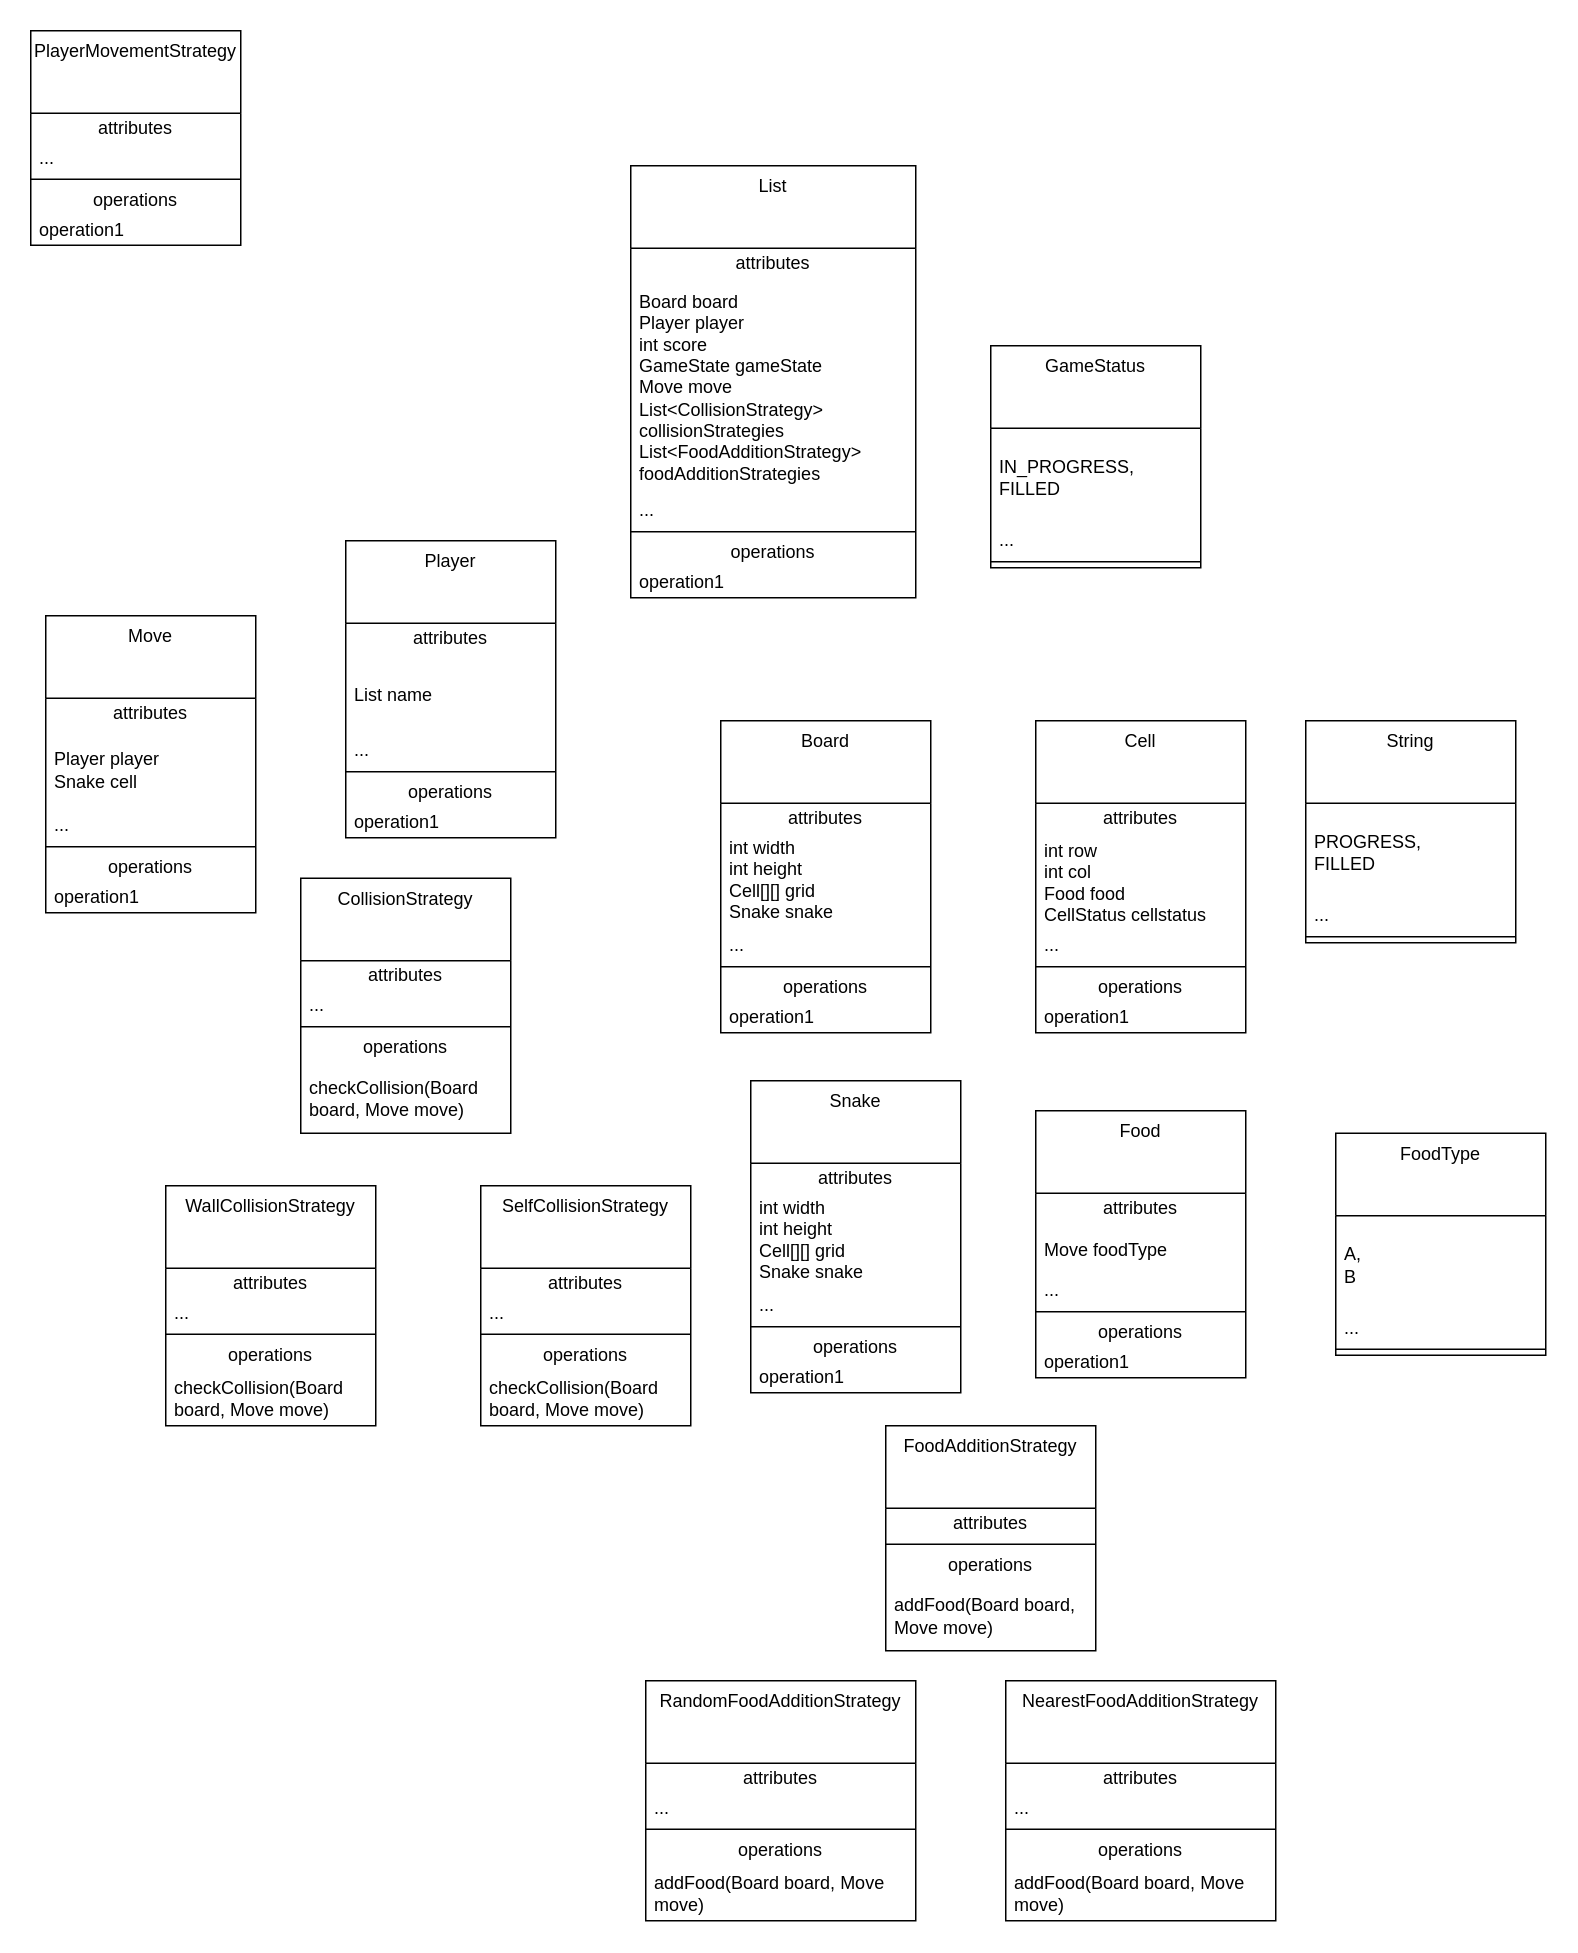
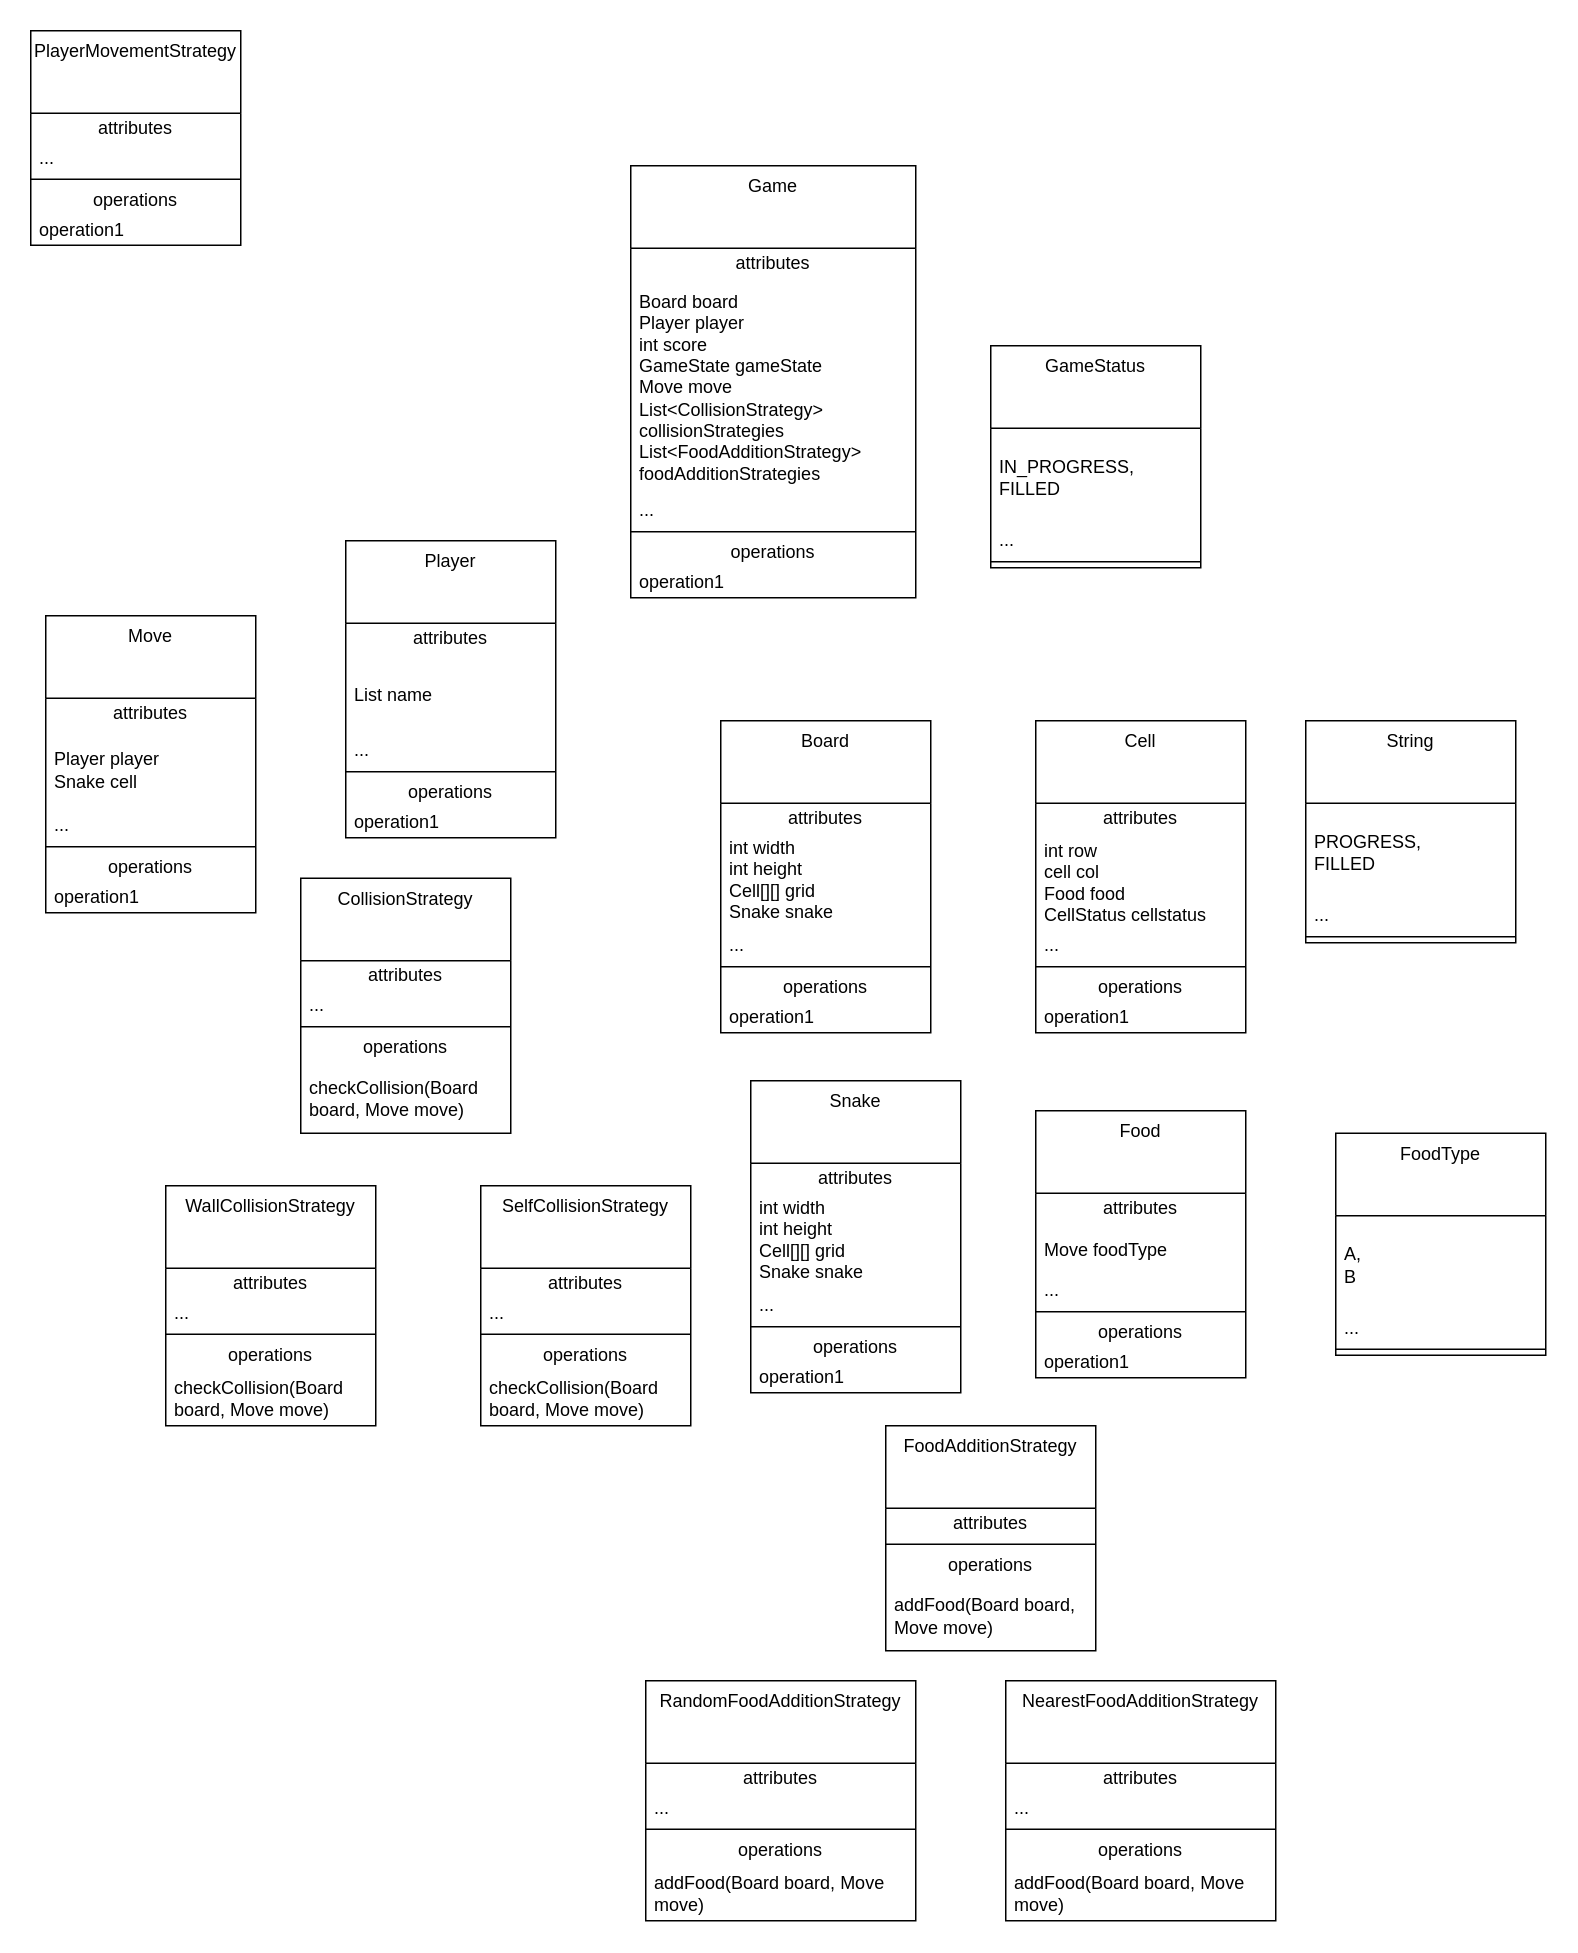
(773, 187) -> (773, 187)
(1139, 883) -> (1139, 883)
